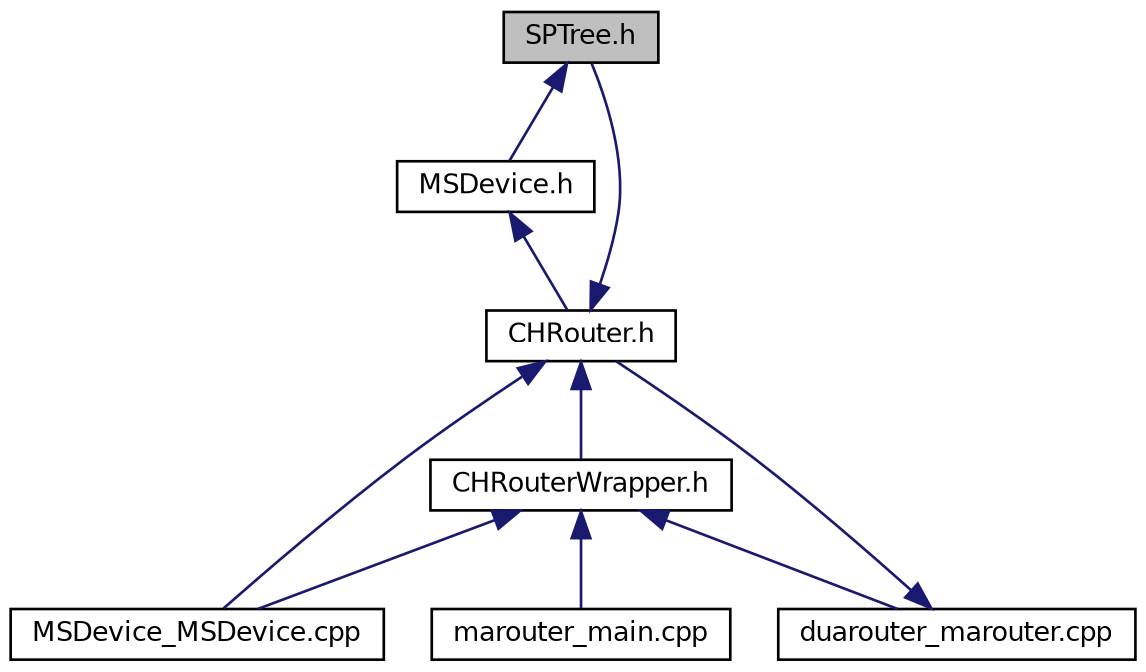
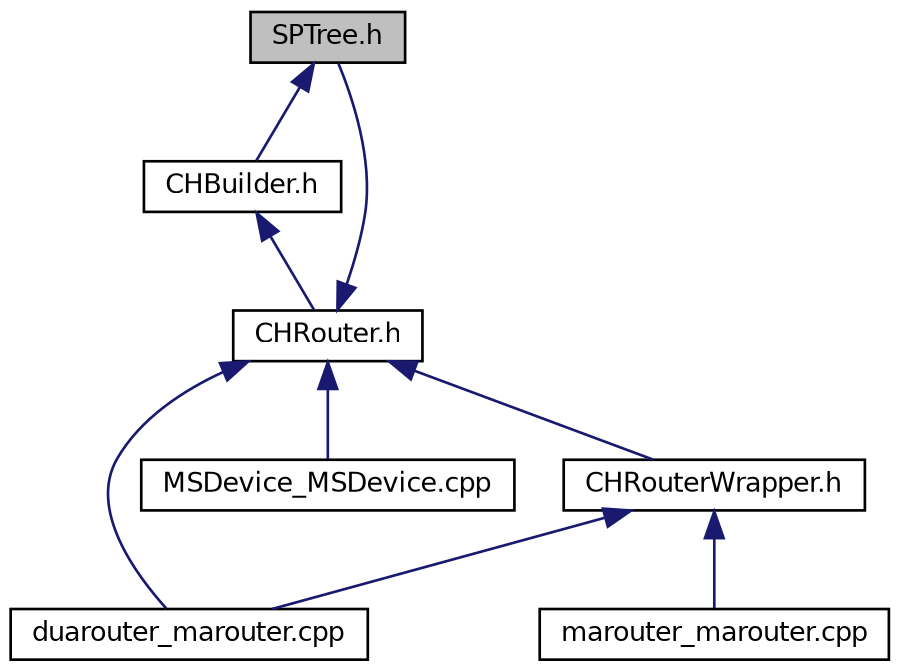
(496, 187) -> (243, 187)
(769, 470) -> (112, 472)
(376, 564) -> none
(581, 634) -> (714, 634)
